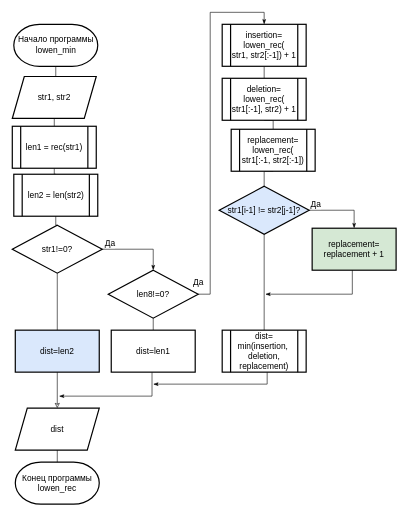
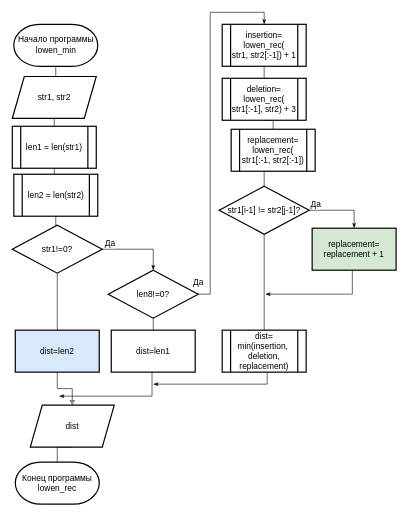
(264, 99) -> (264, 99)
(54, 147) -> (54, 147)
(264, 210) -> (264, 210)
(57, 429) -> (72, 426)
